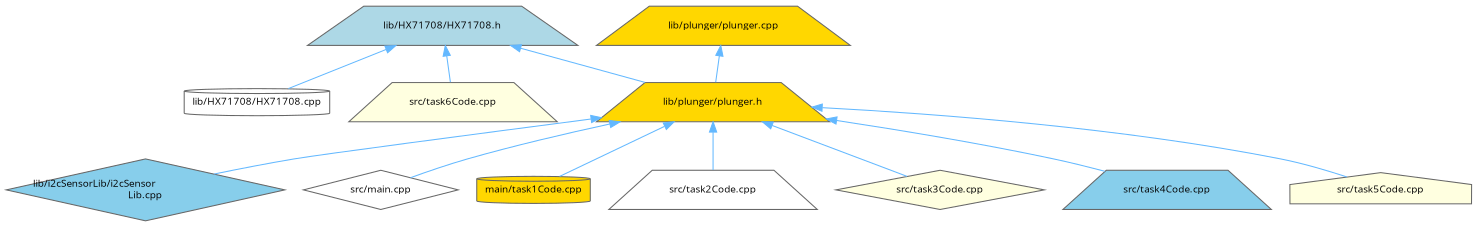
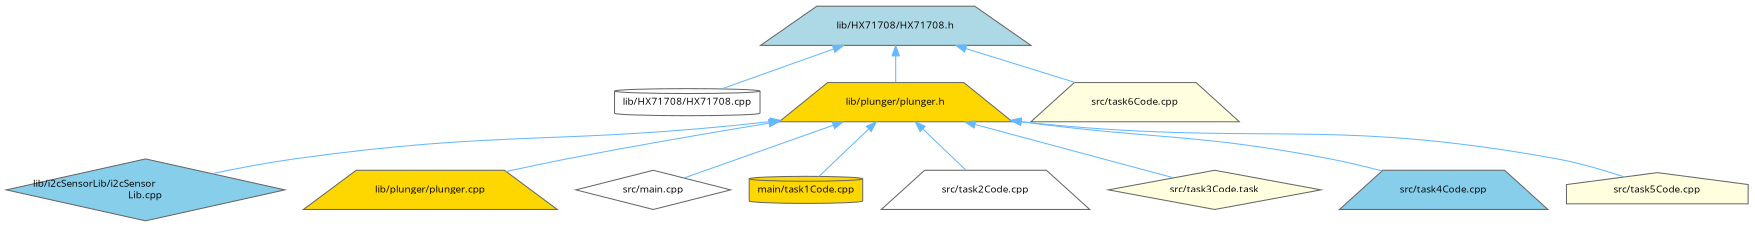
(718, 69) -> (637, 146)
(940, 190) -> (1215, 190)
